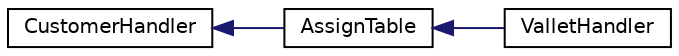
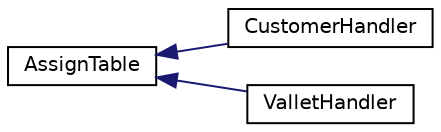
(259, 28) -> (202, 48)
